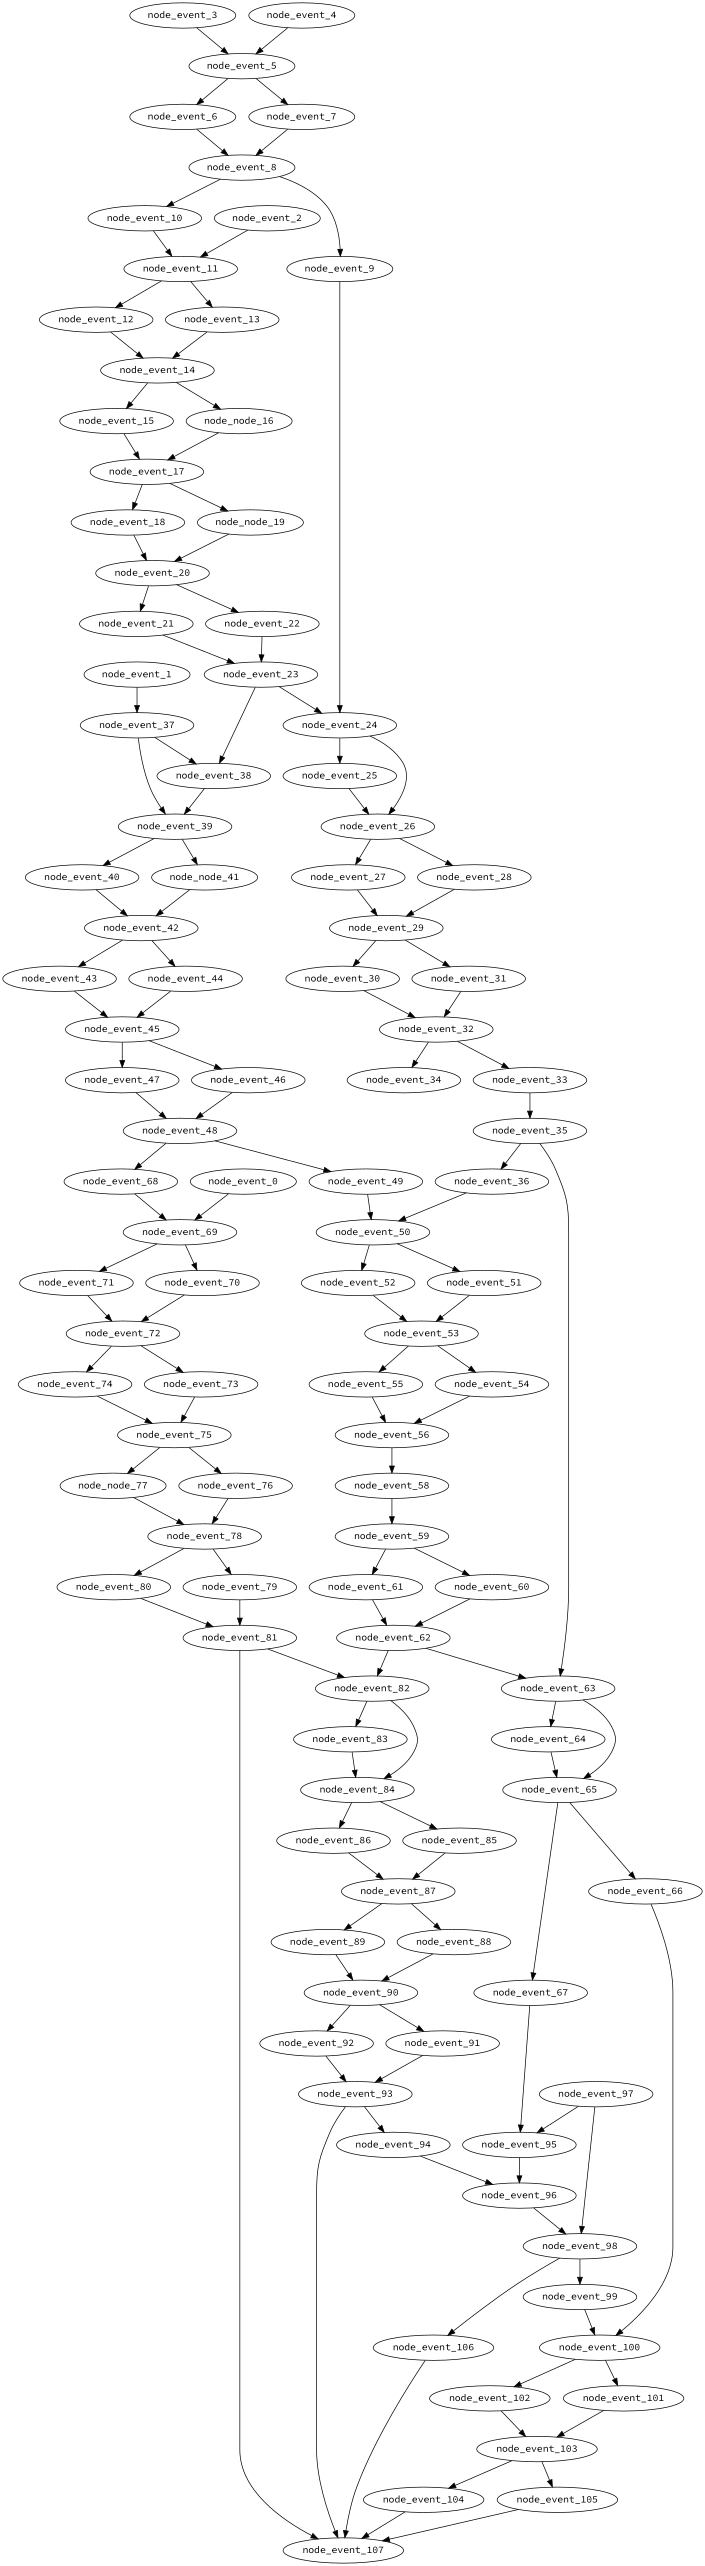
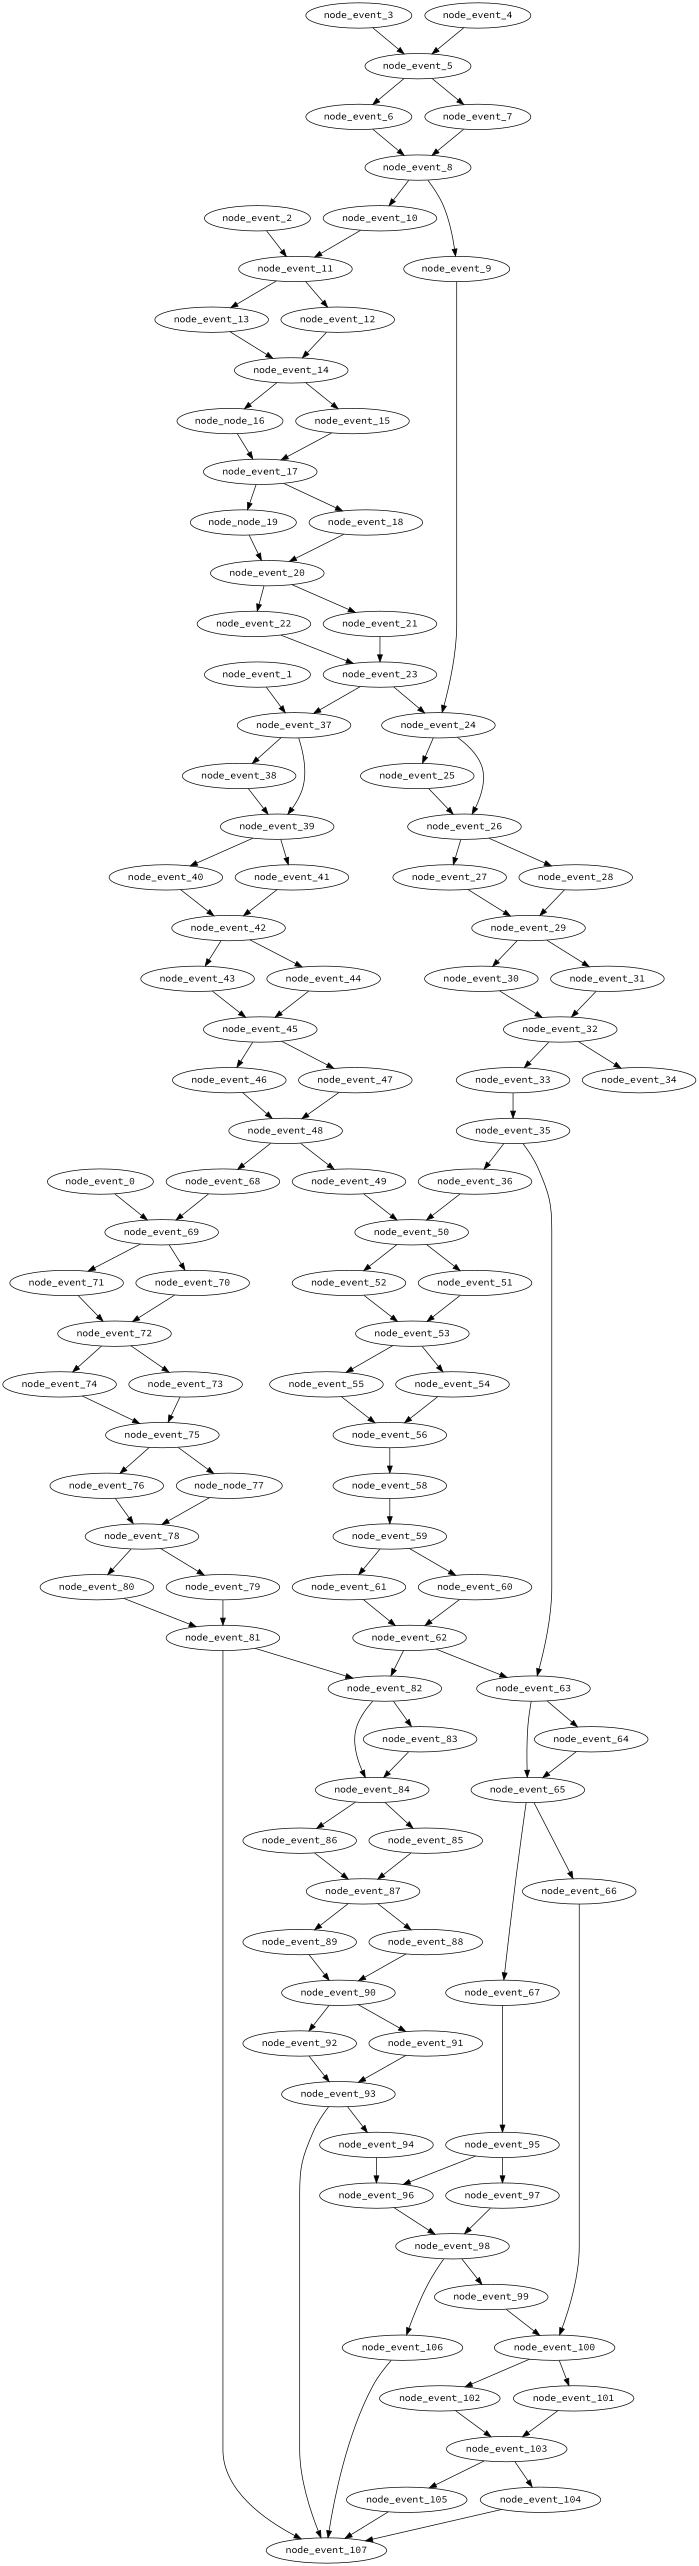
(239, 722) -> (340, 698)
(205, 877) -> (292, 877)
(561, 2118) -> (502, 2167)
